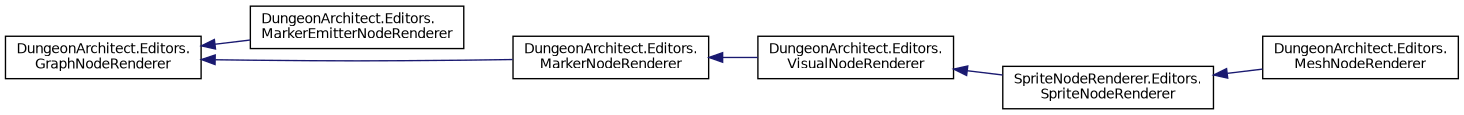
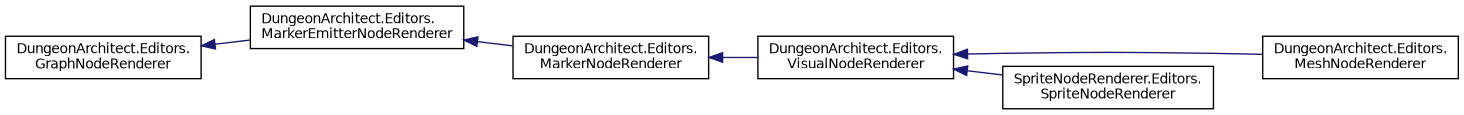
(364, 61) -> (495, 44)
(1245, 71) -> (1115, 52)
